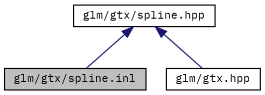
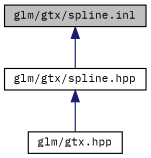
(106, 51) -> (75, 53)
